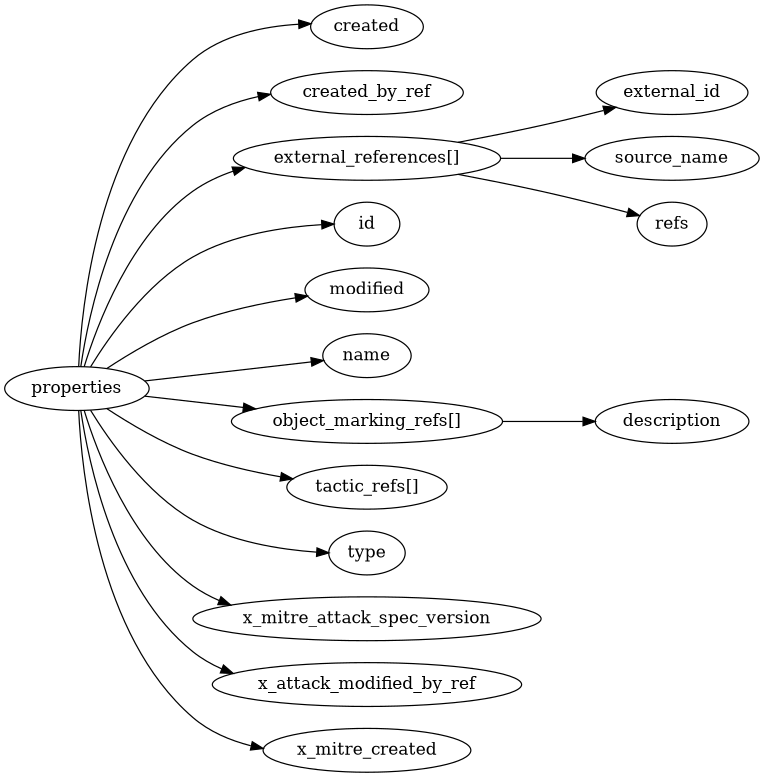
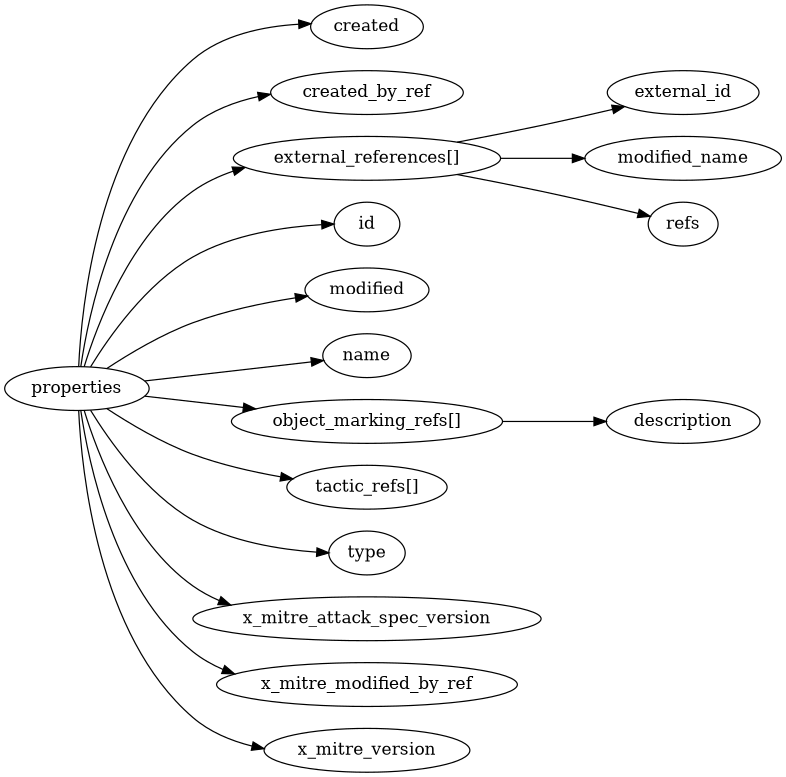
(672, 158) -> (683, 158)
(367, 685) -> (367, 685)
(367, 750) -> (367, 750)
